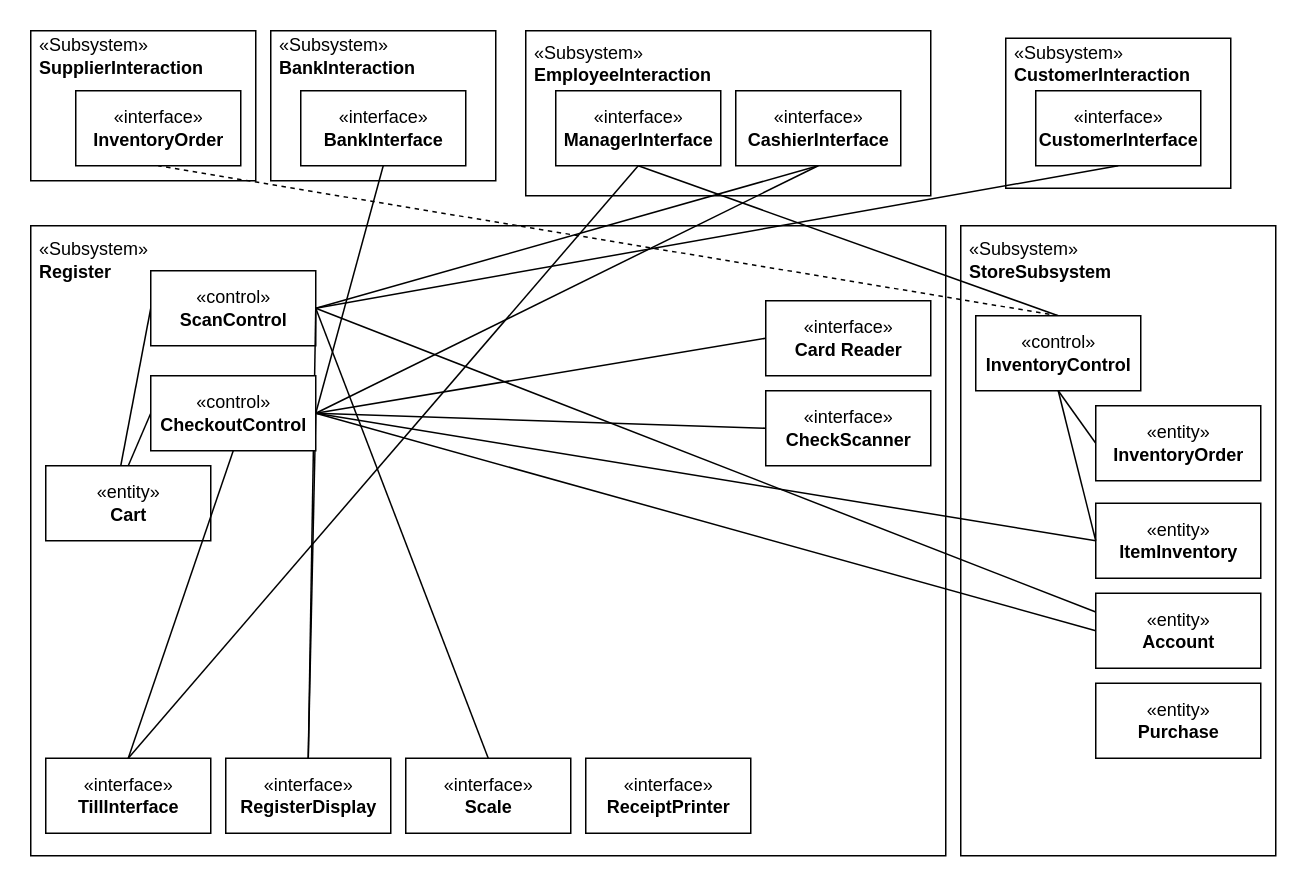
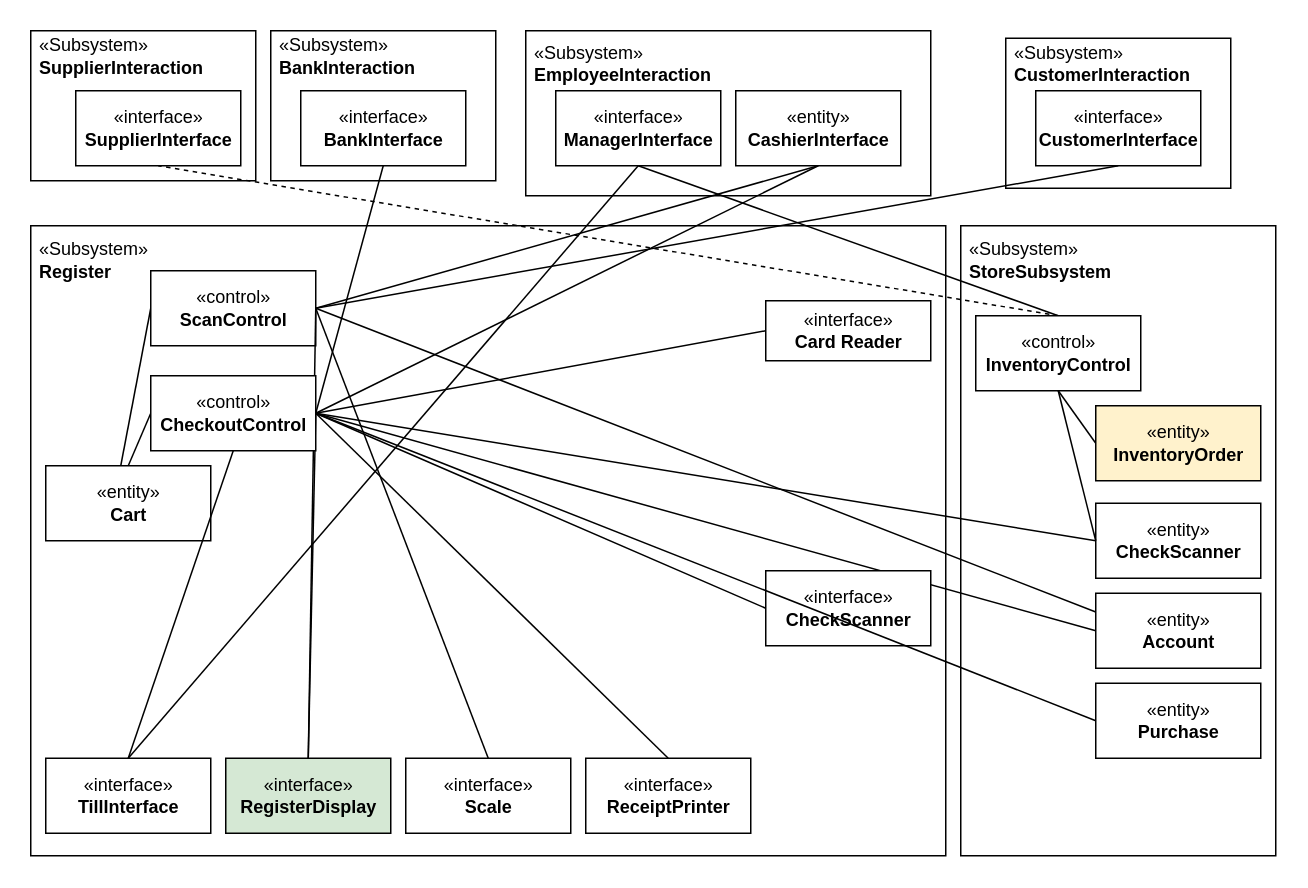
(159, 128) -> (159, 128)
(819, 128) -> (819, 128)
(848, 338) -> (848, 331)
(848, 428) -> (848, 608)
(1178, 443) -> (1178, 443)
(1179, 541) -> (1179, 541)
none -> (732, 577)
none -> (526, 619)
(308, 796) -> (308, 796)
